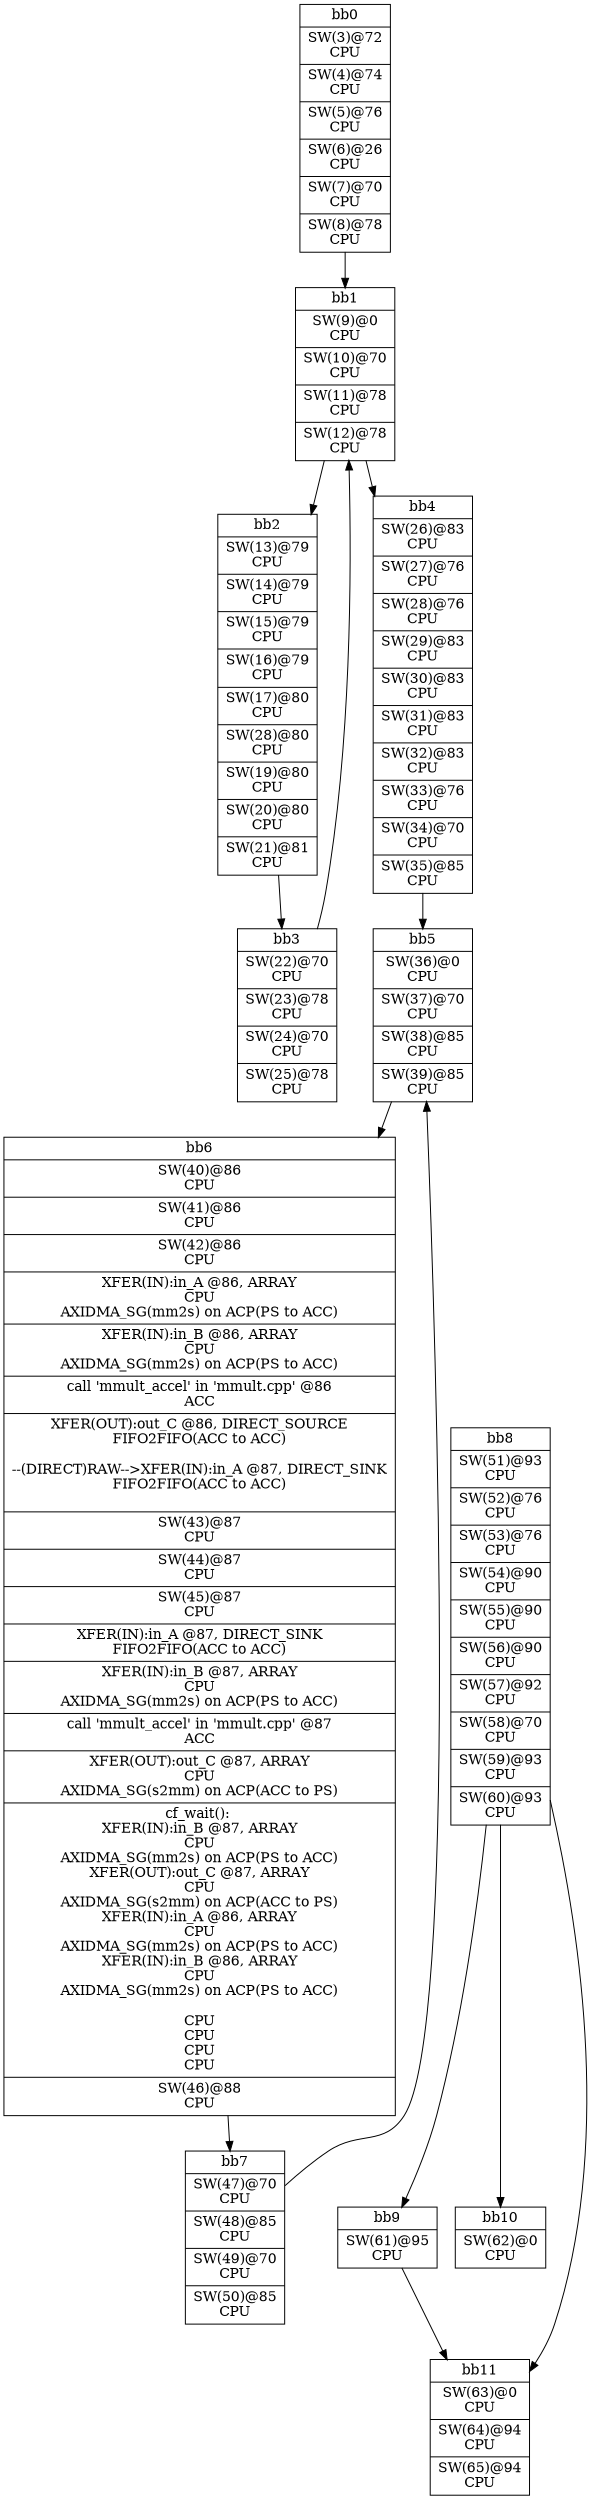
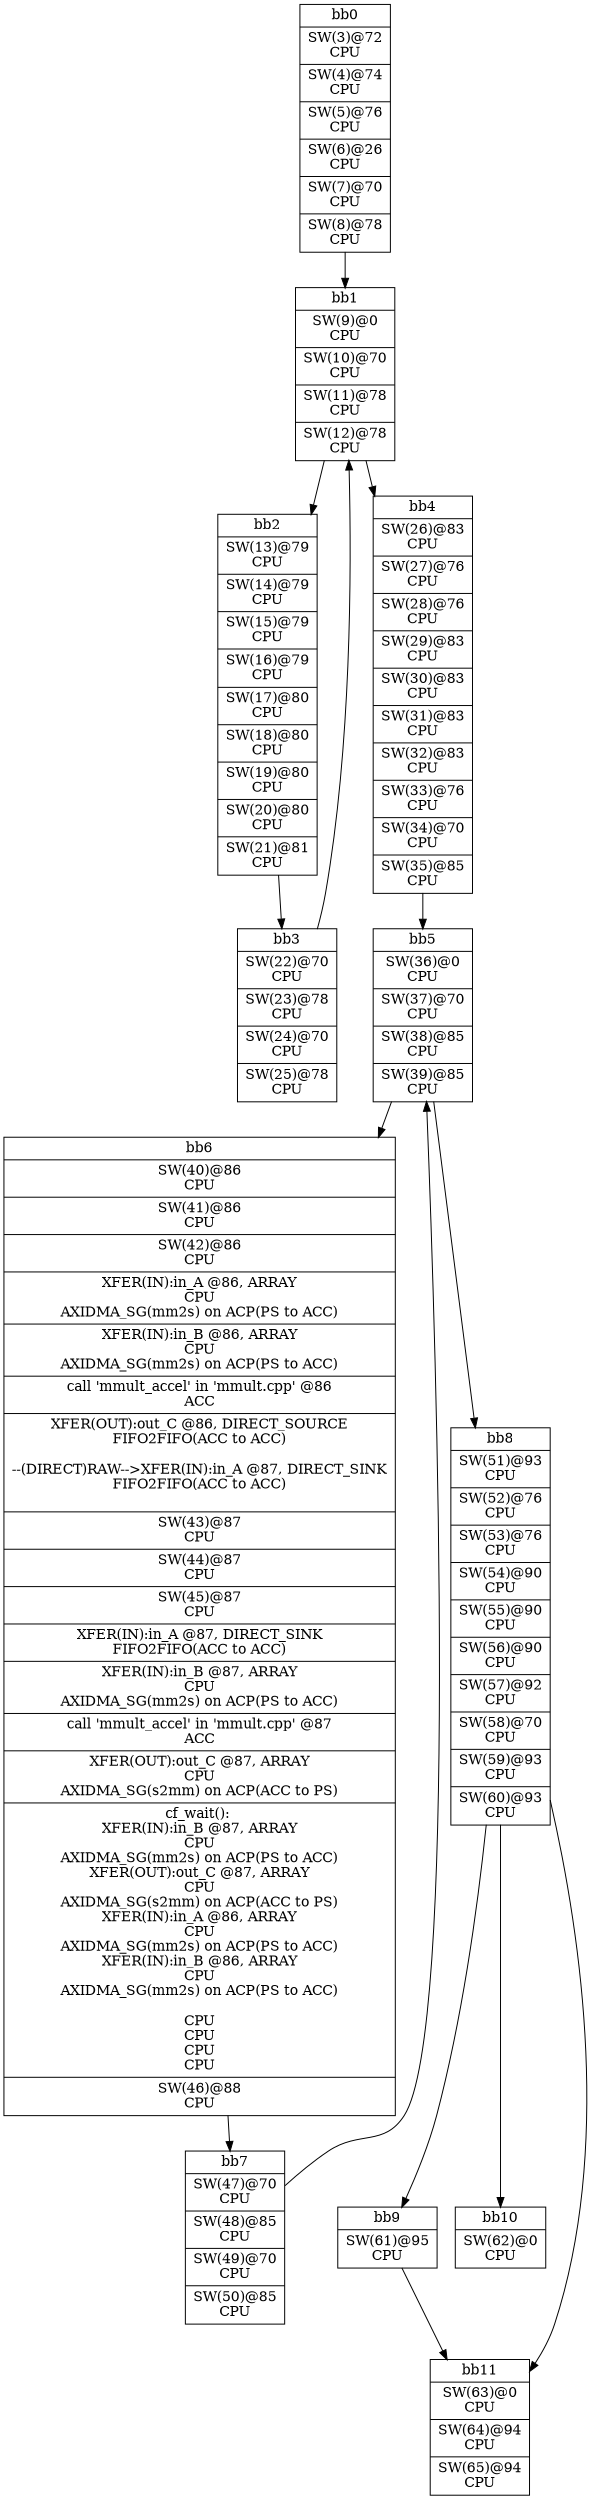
(267, 736) -> (267, 736)
none -> (454, 1260)
